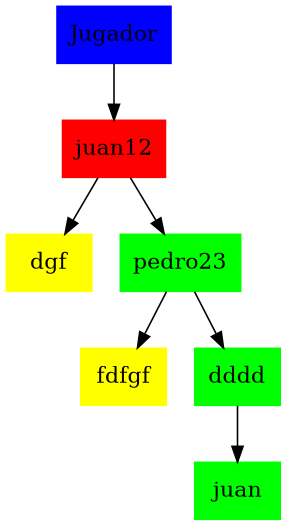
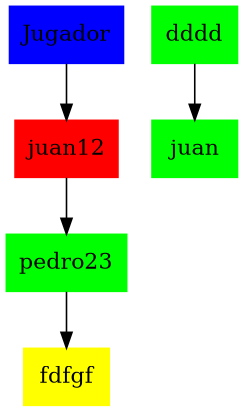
(49, 263) -> none
(205, 313) -> none
